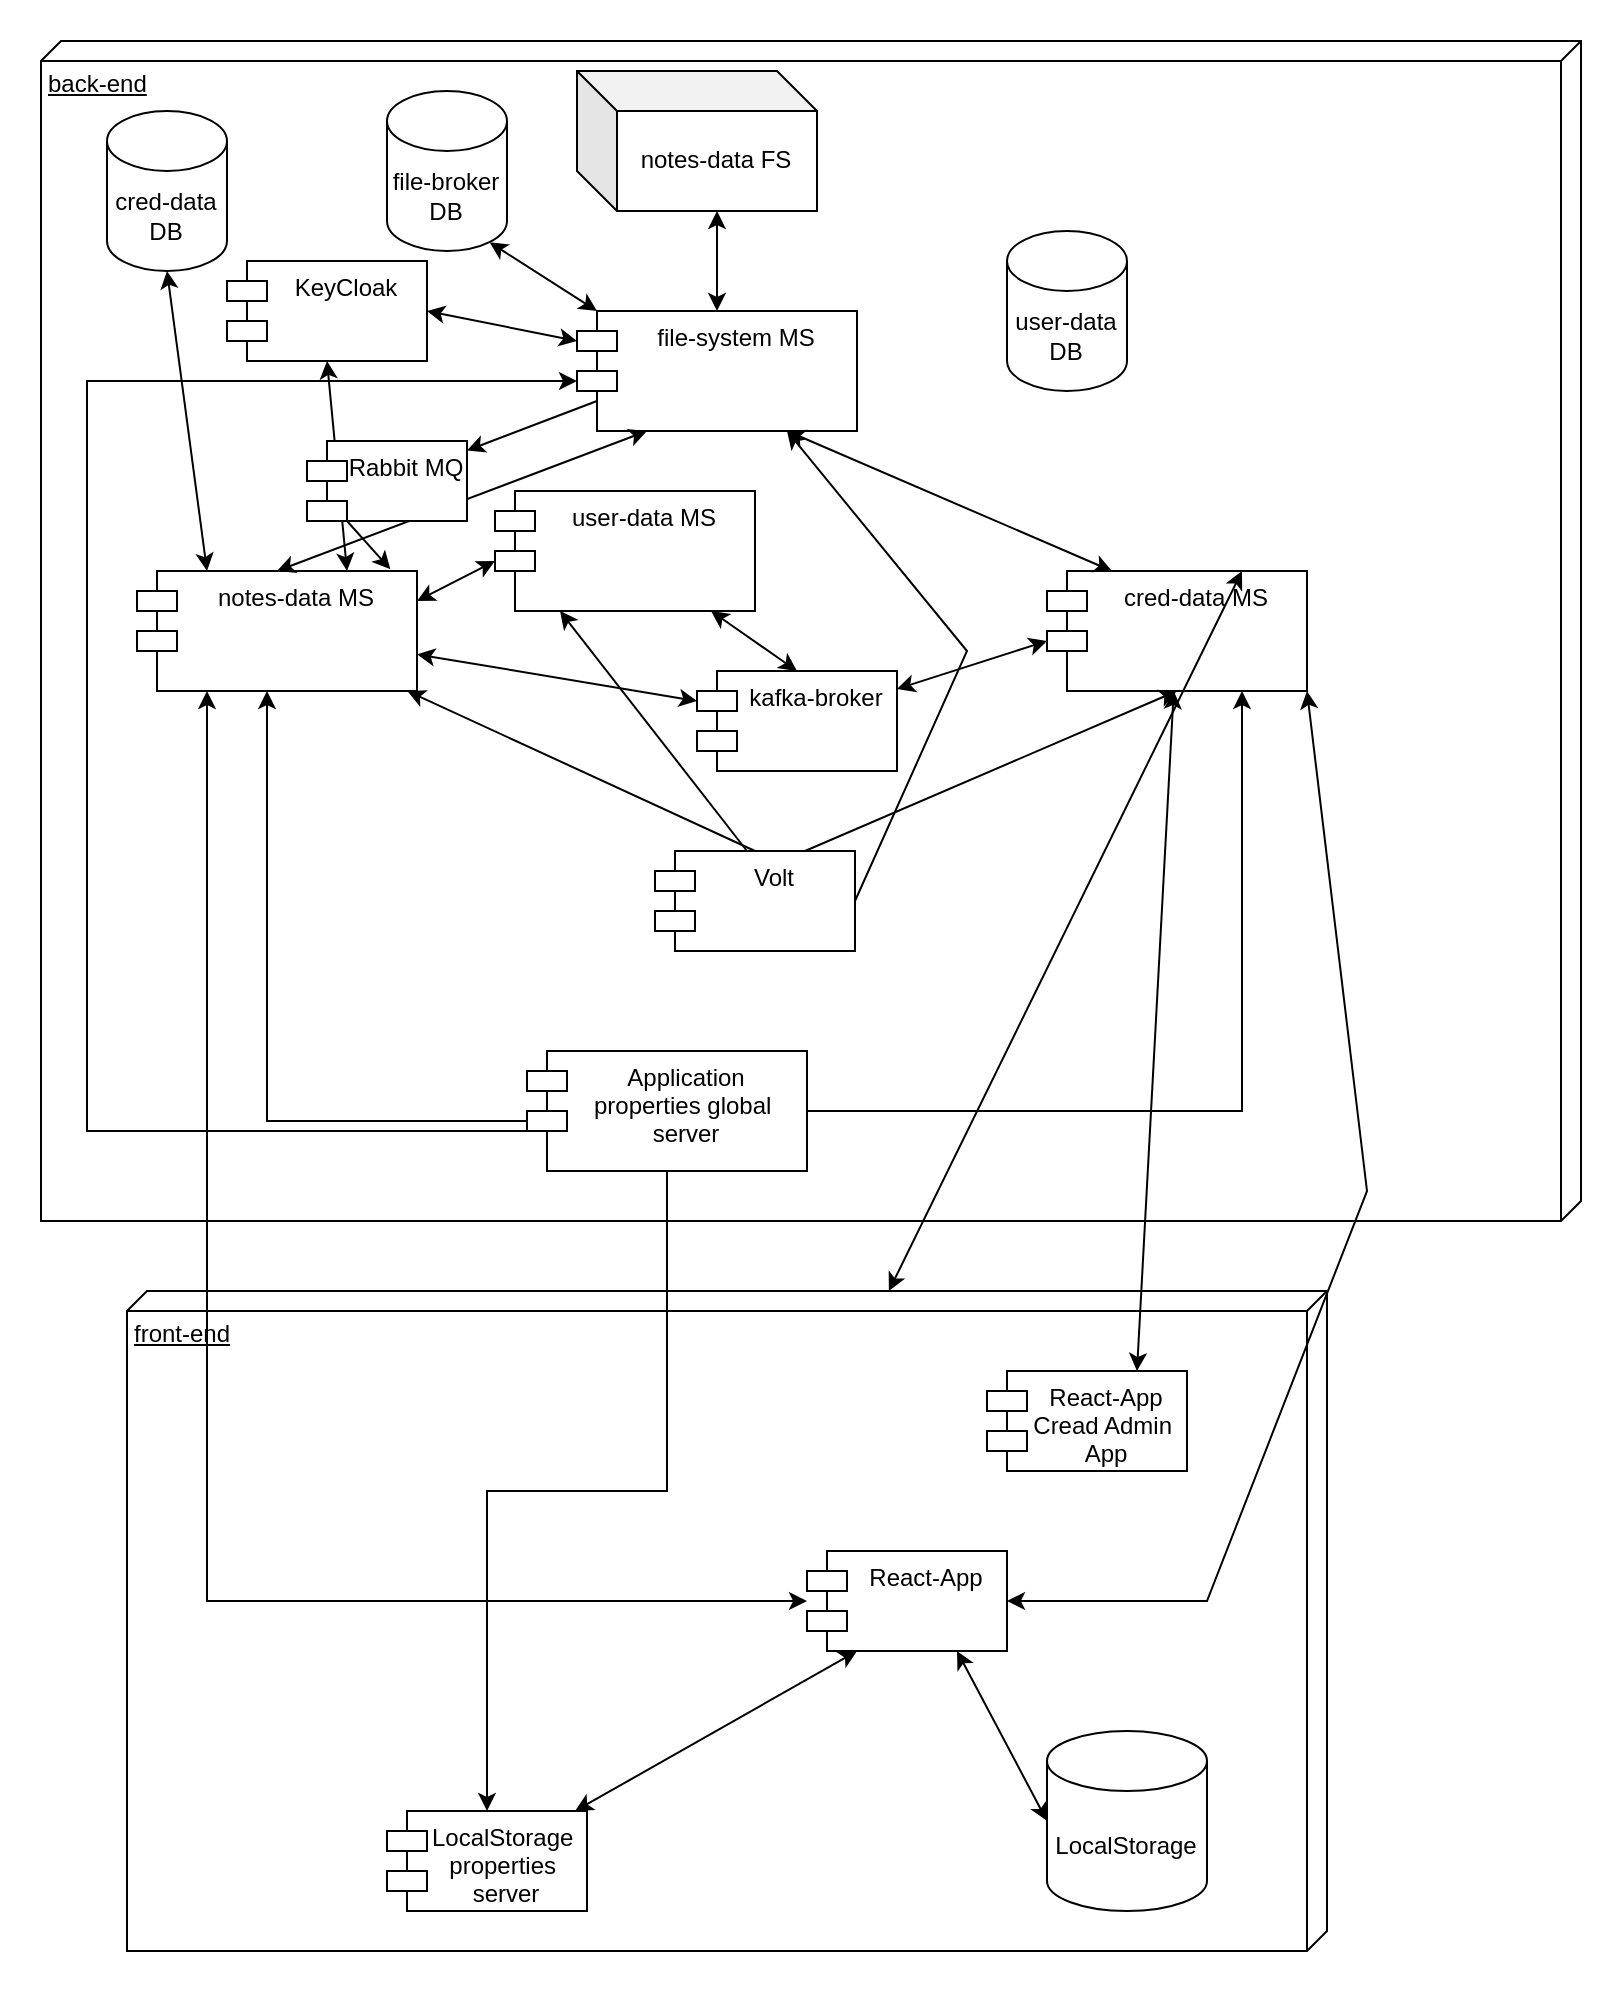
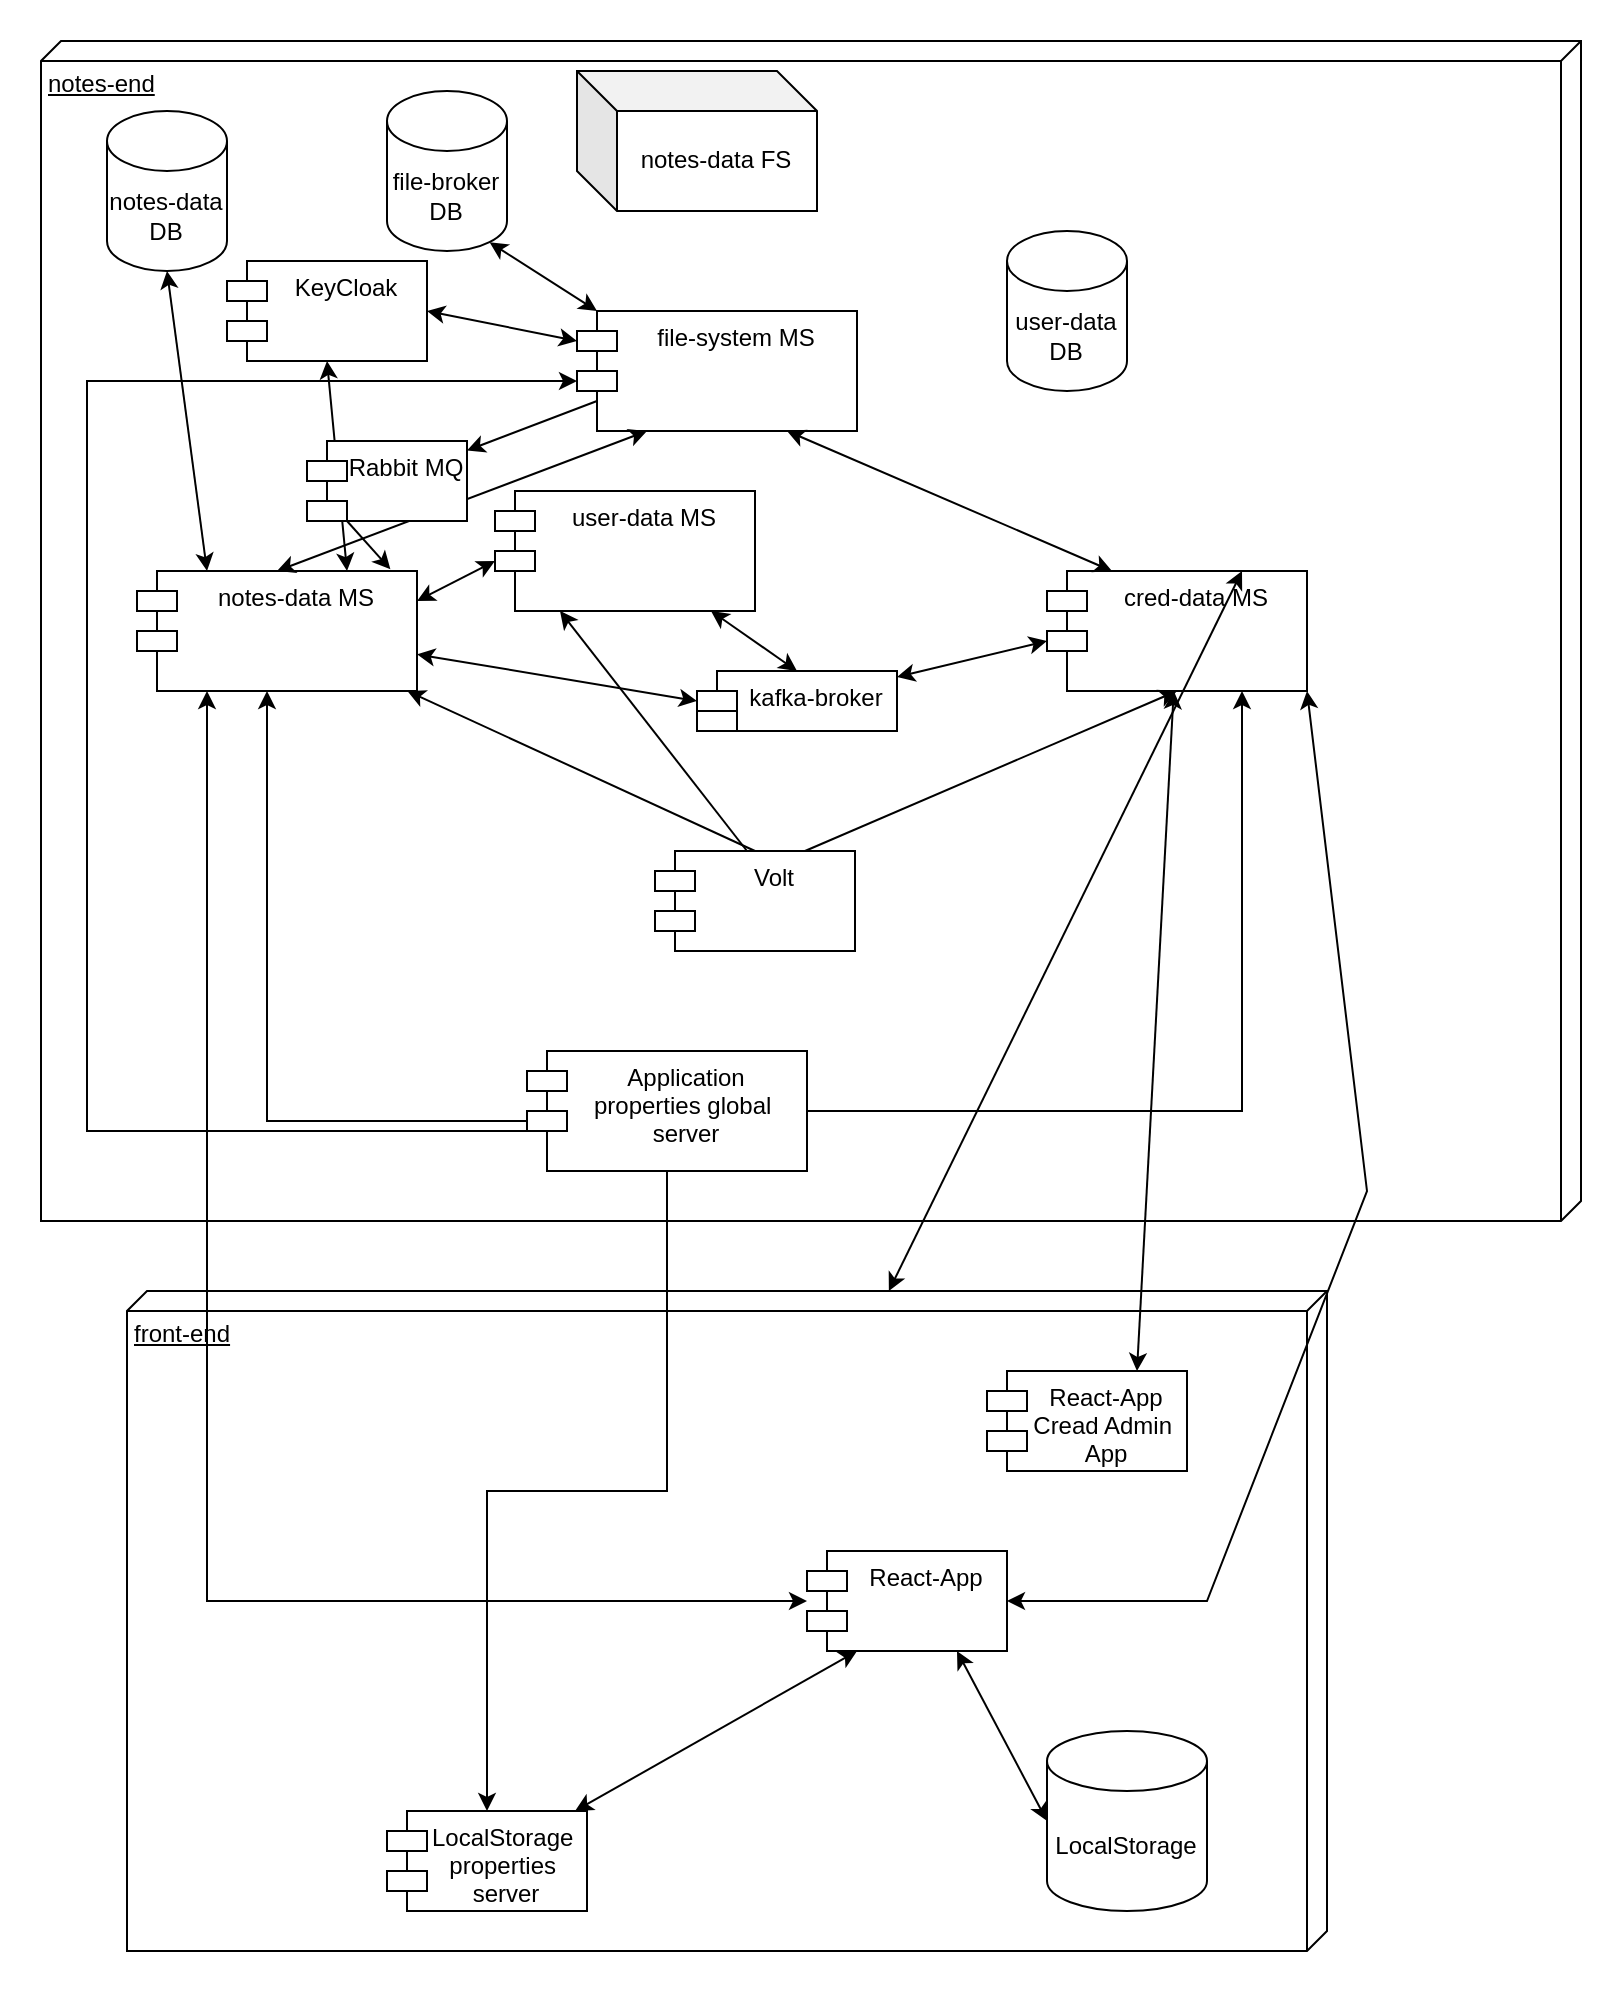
(103, 85) -> (109, 85)
(167, 217) -> (167, 217)
(717, 261) -> none
(883, 549) -> none
(797, 721) -> (797, 701)
